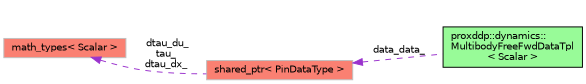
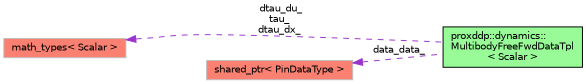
(153, 71) -> (289, 36)
